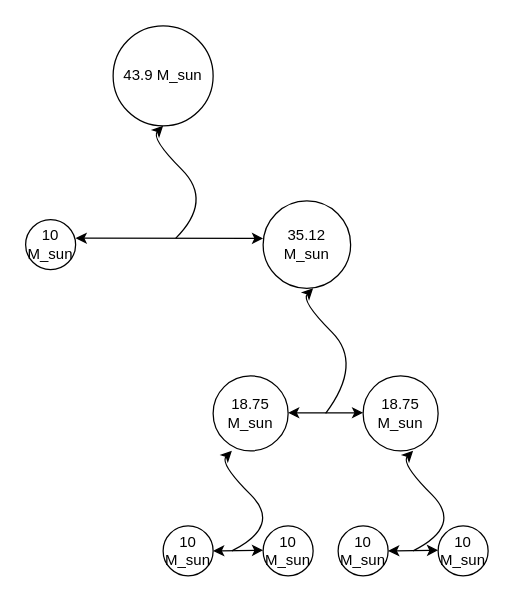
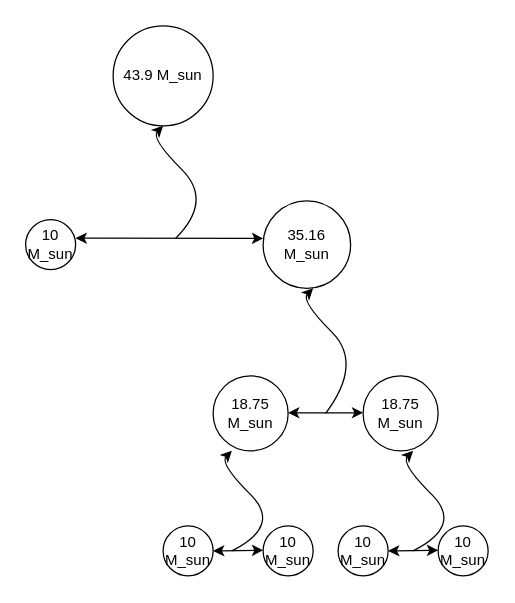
(307, 244) -> (307, 244)
